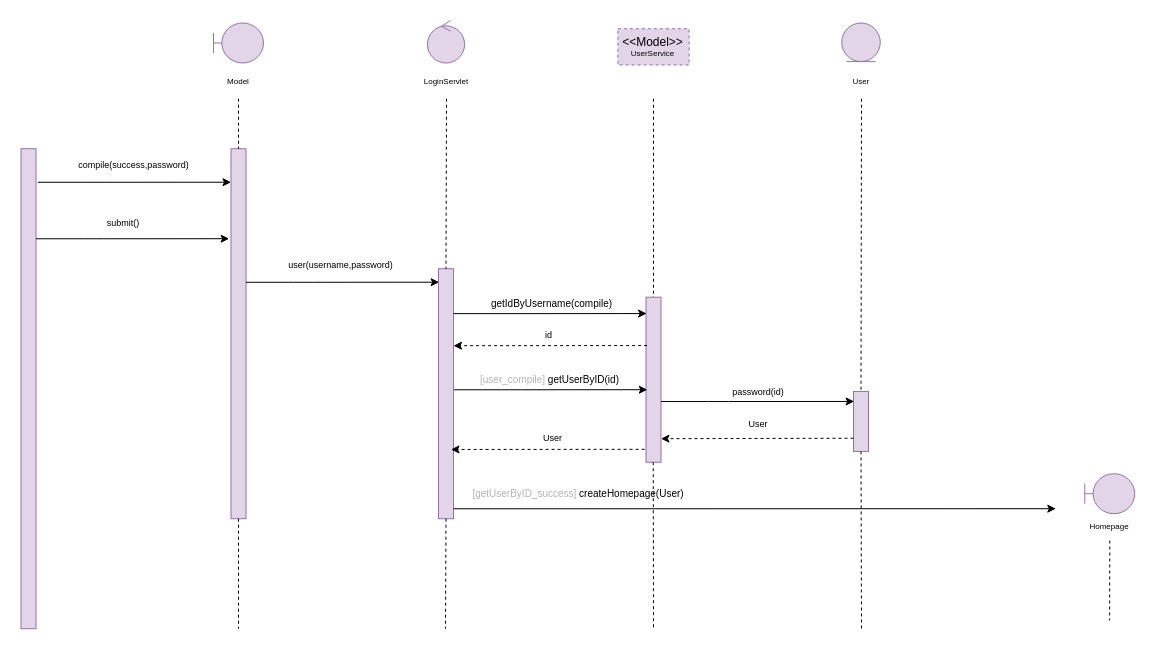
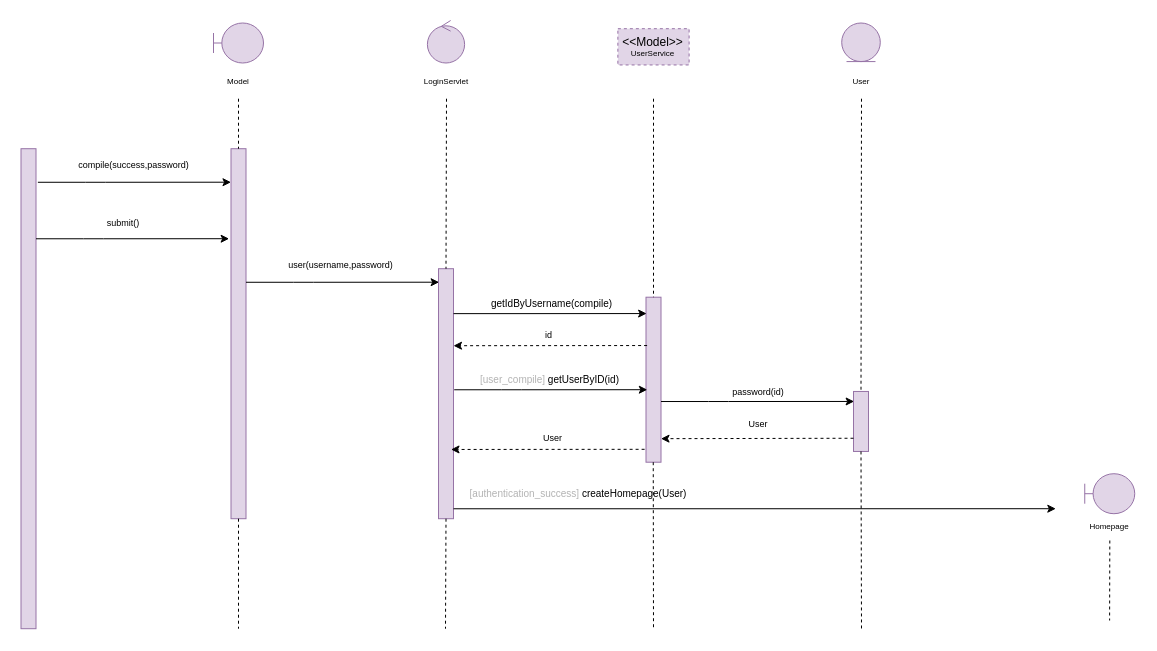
(579, 494) -> (579, 494)
